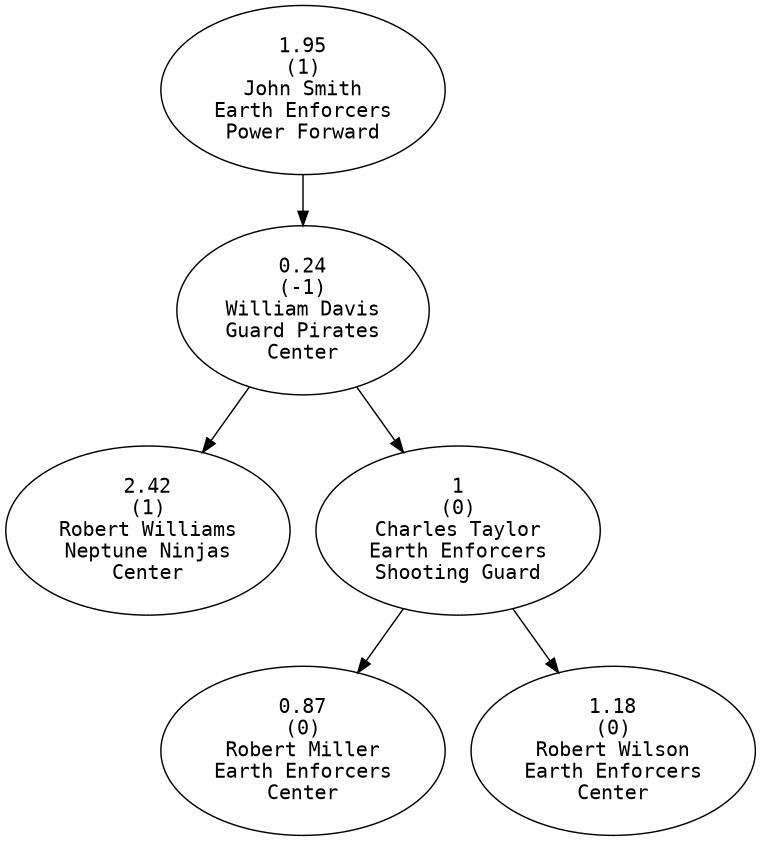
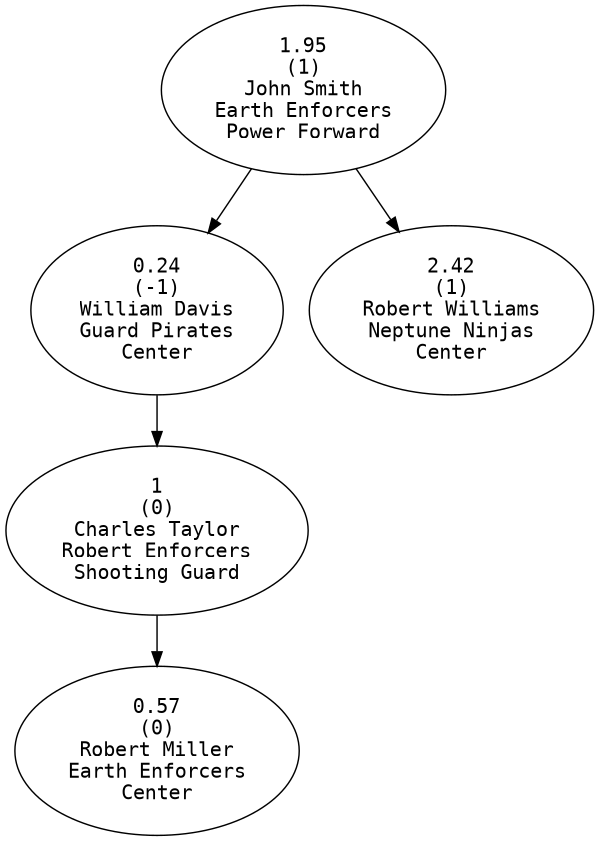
(230, 414) -> (373, 194)
(458, 531) -> (157, 531)
(303, 751) -> (157, 751)
(613, 751) -> none
